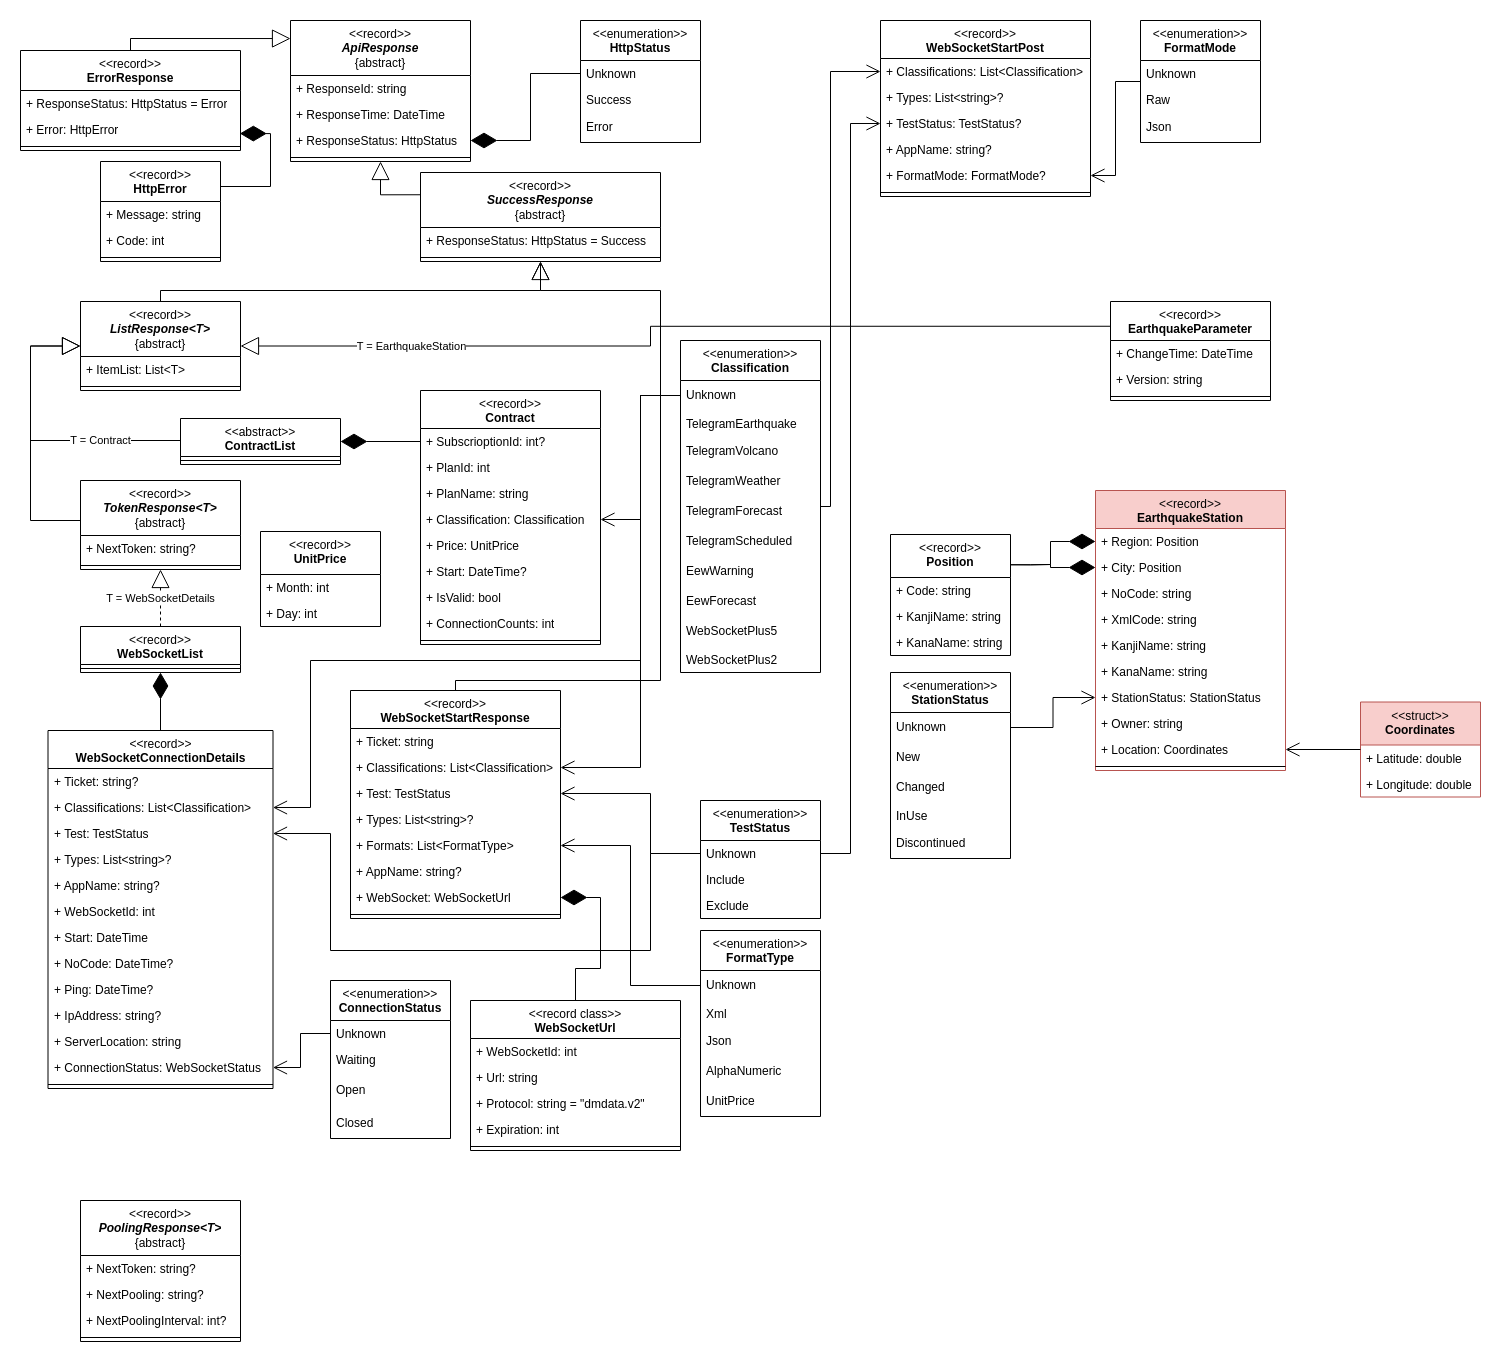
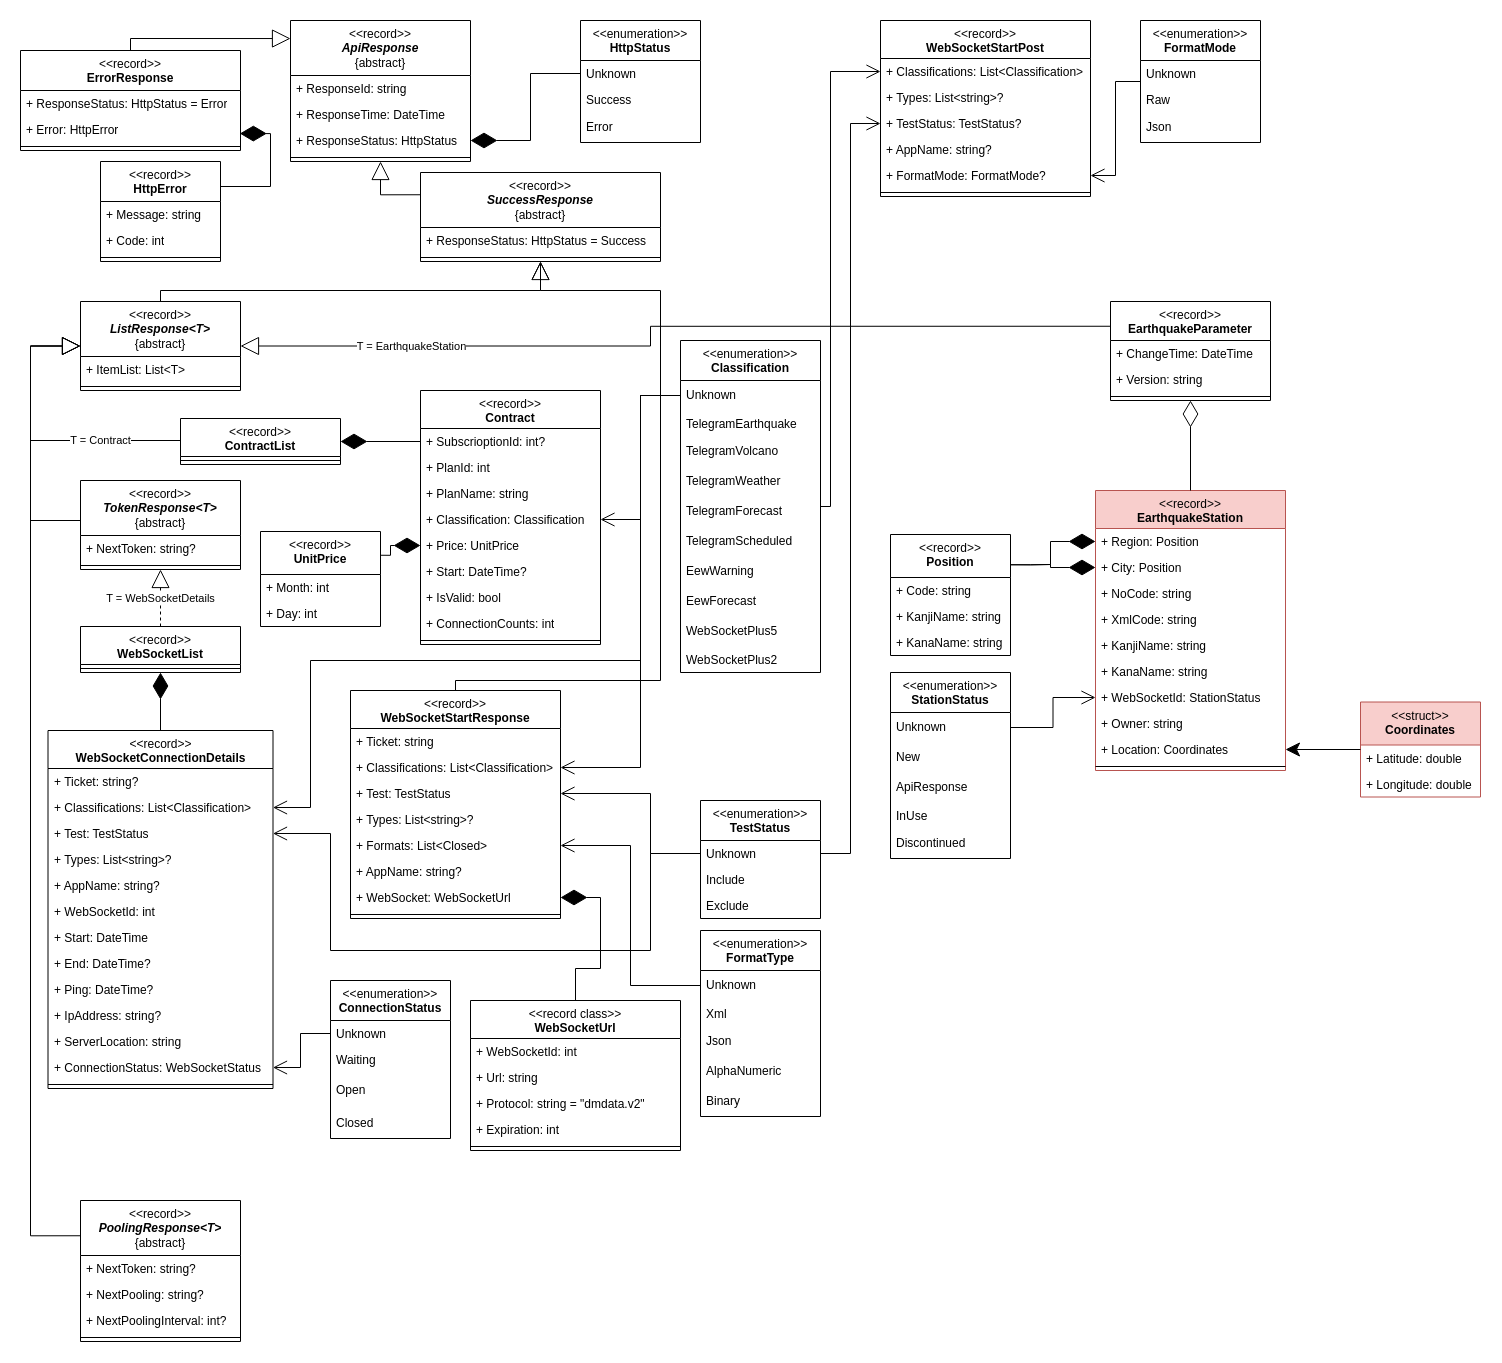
(261, 440) -> (261, 440)
none -> (1191, 458)
none -> (391, 554)
(1192, 706) -> (1189, 699)
(1294, 750) -> (1298, 750)
(920, 788) -> (932, 788)
(441, 847) -> (426, 847)
none -> (31, 905)
(112, 965) -> (102, 965)
(734, 1102) -> (725, 1102)
